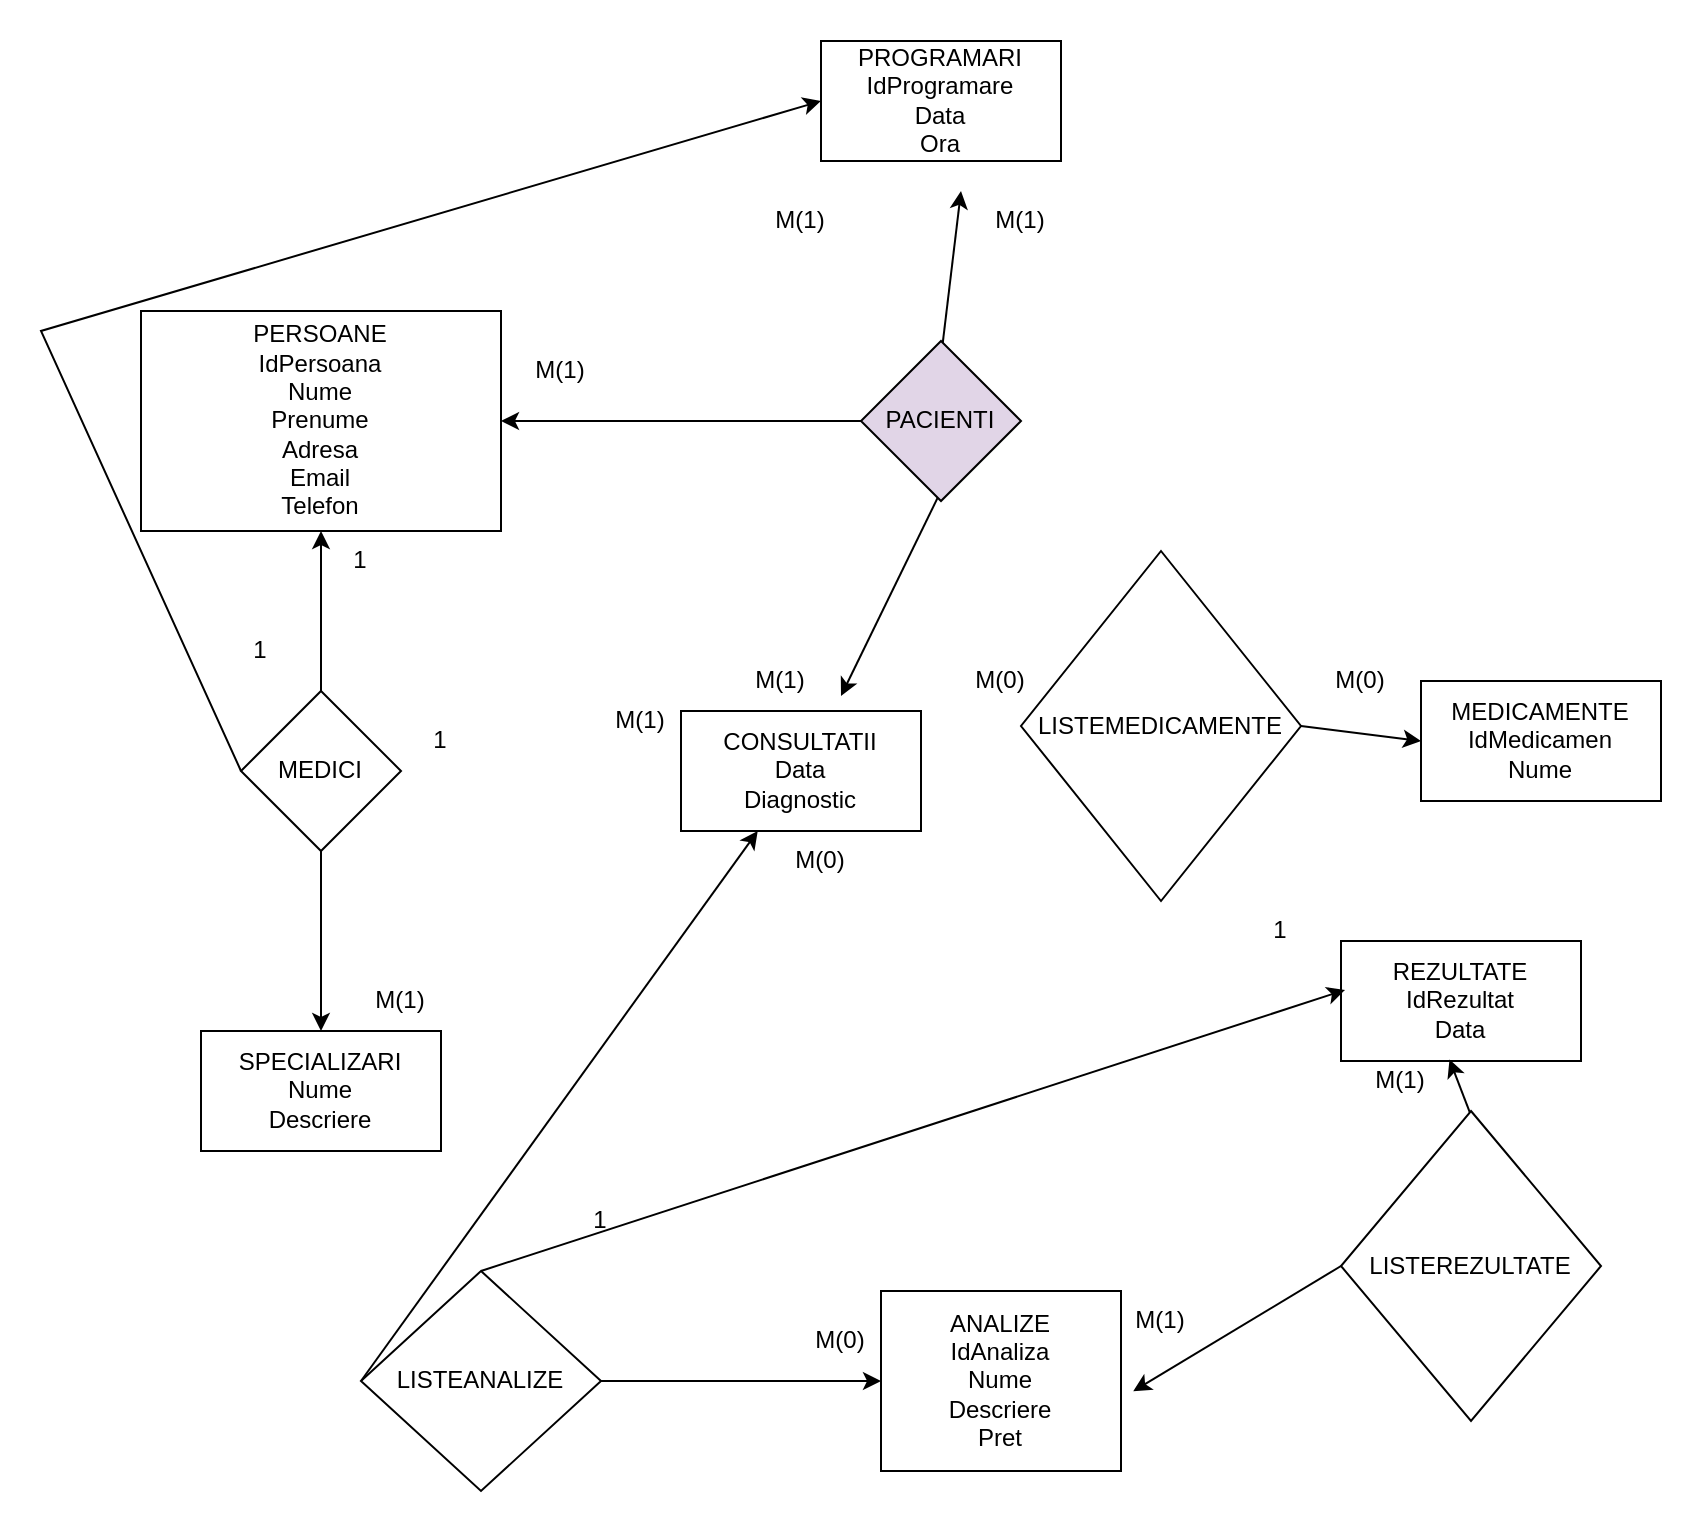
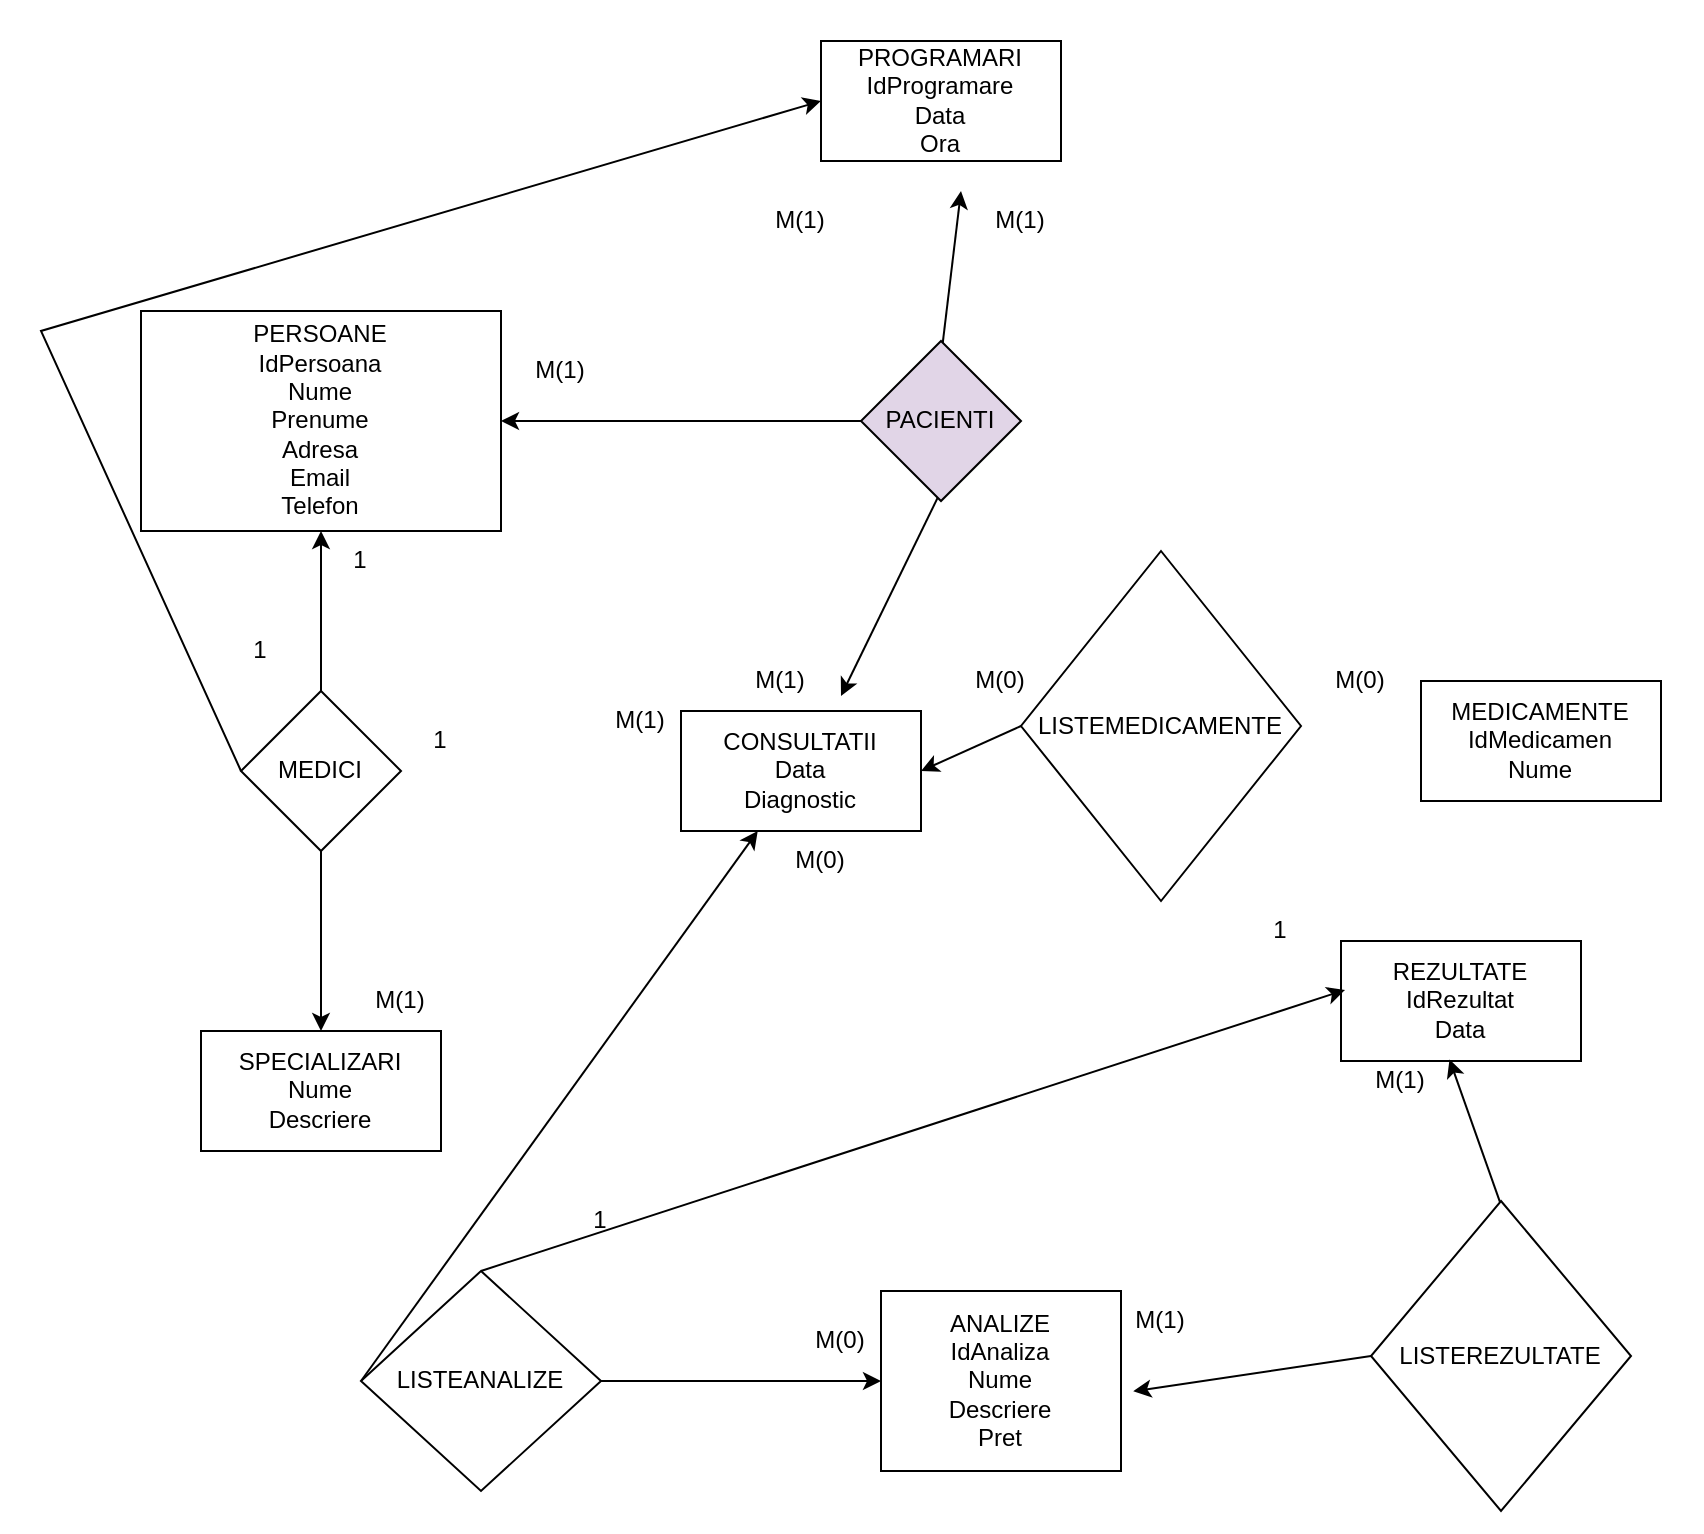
(1355, 733) -> none
none -> (977, 746)
(1471, 1266) -> (1501, 1356)
